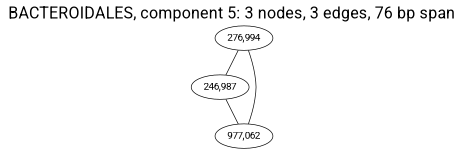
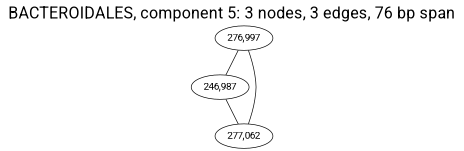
(244, 38) -> (244, 38)
(244, 136) -> (244, 136)
